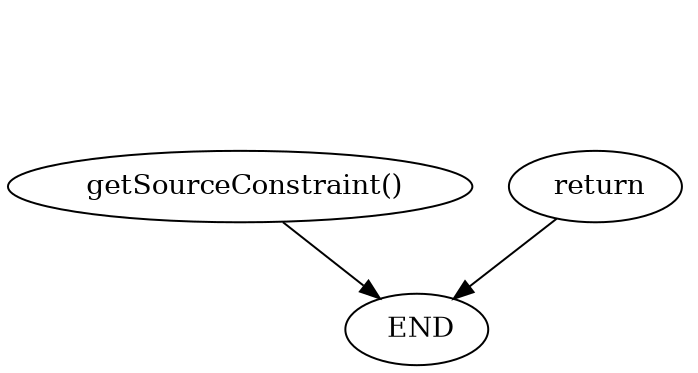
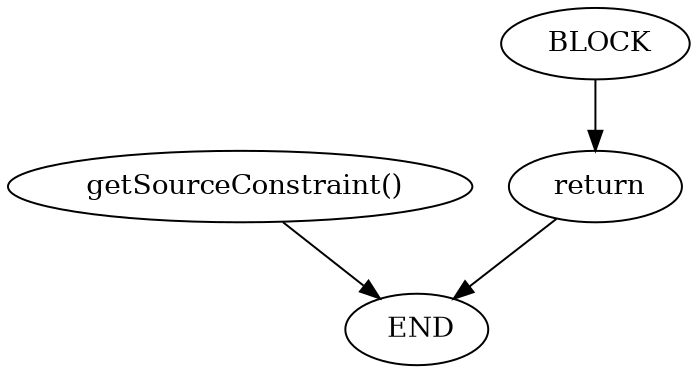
none -> (595, 44)
